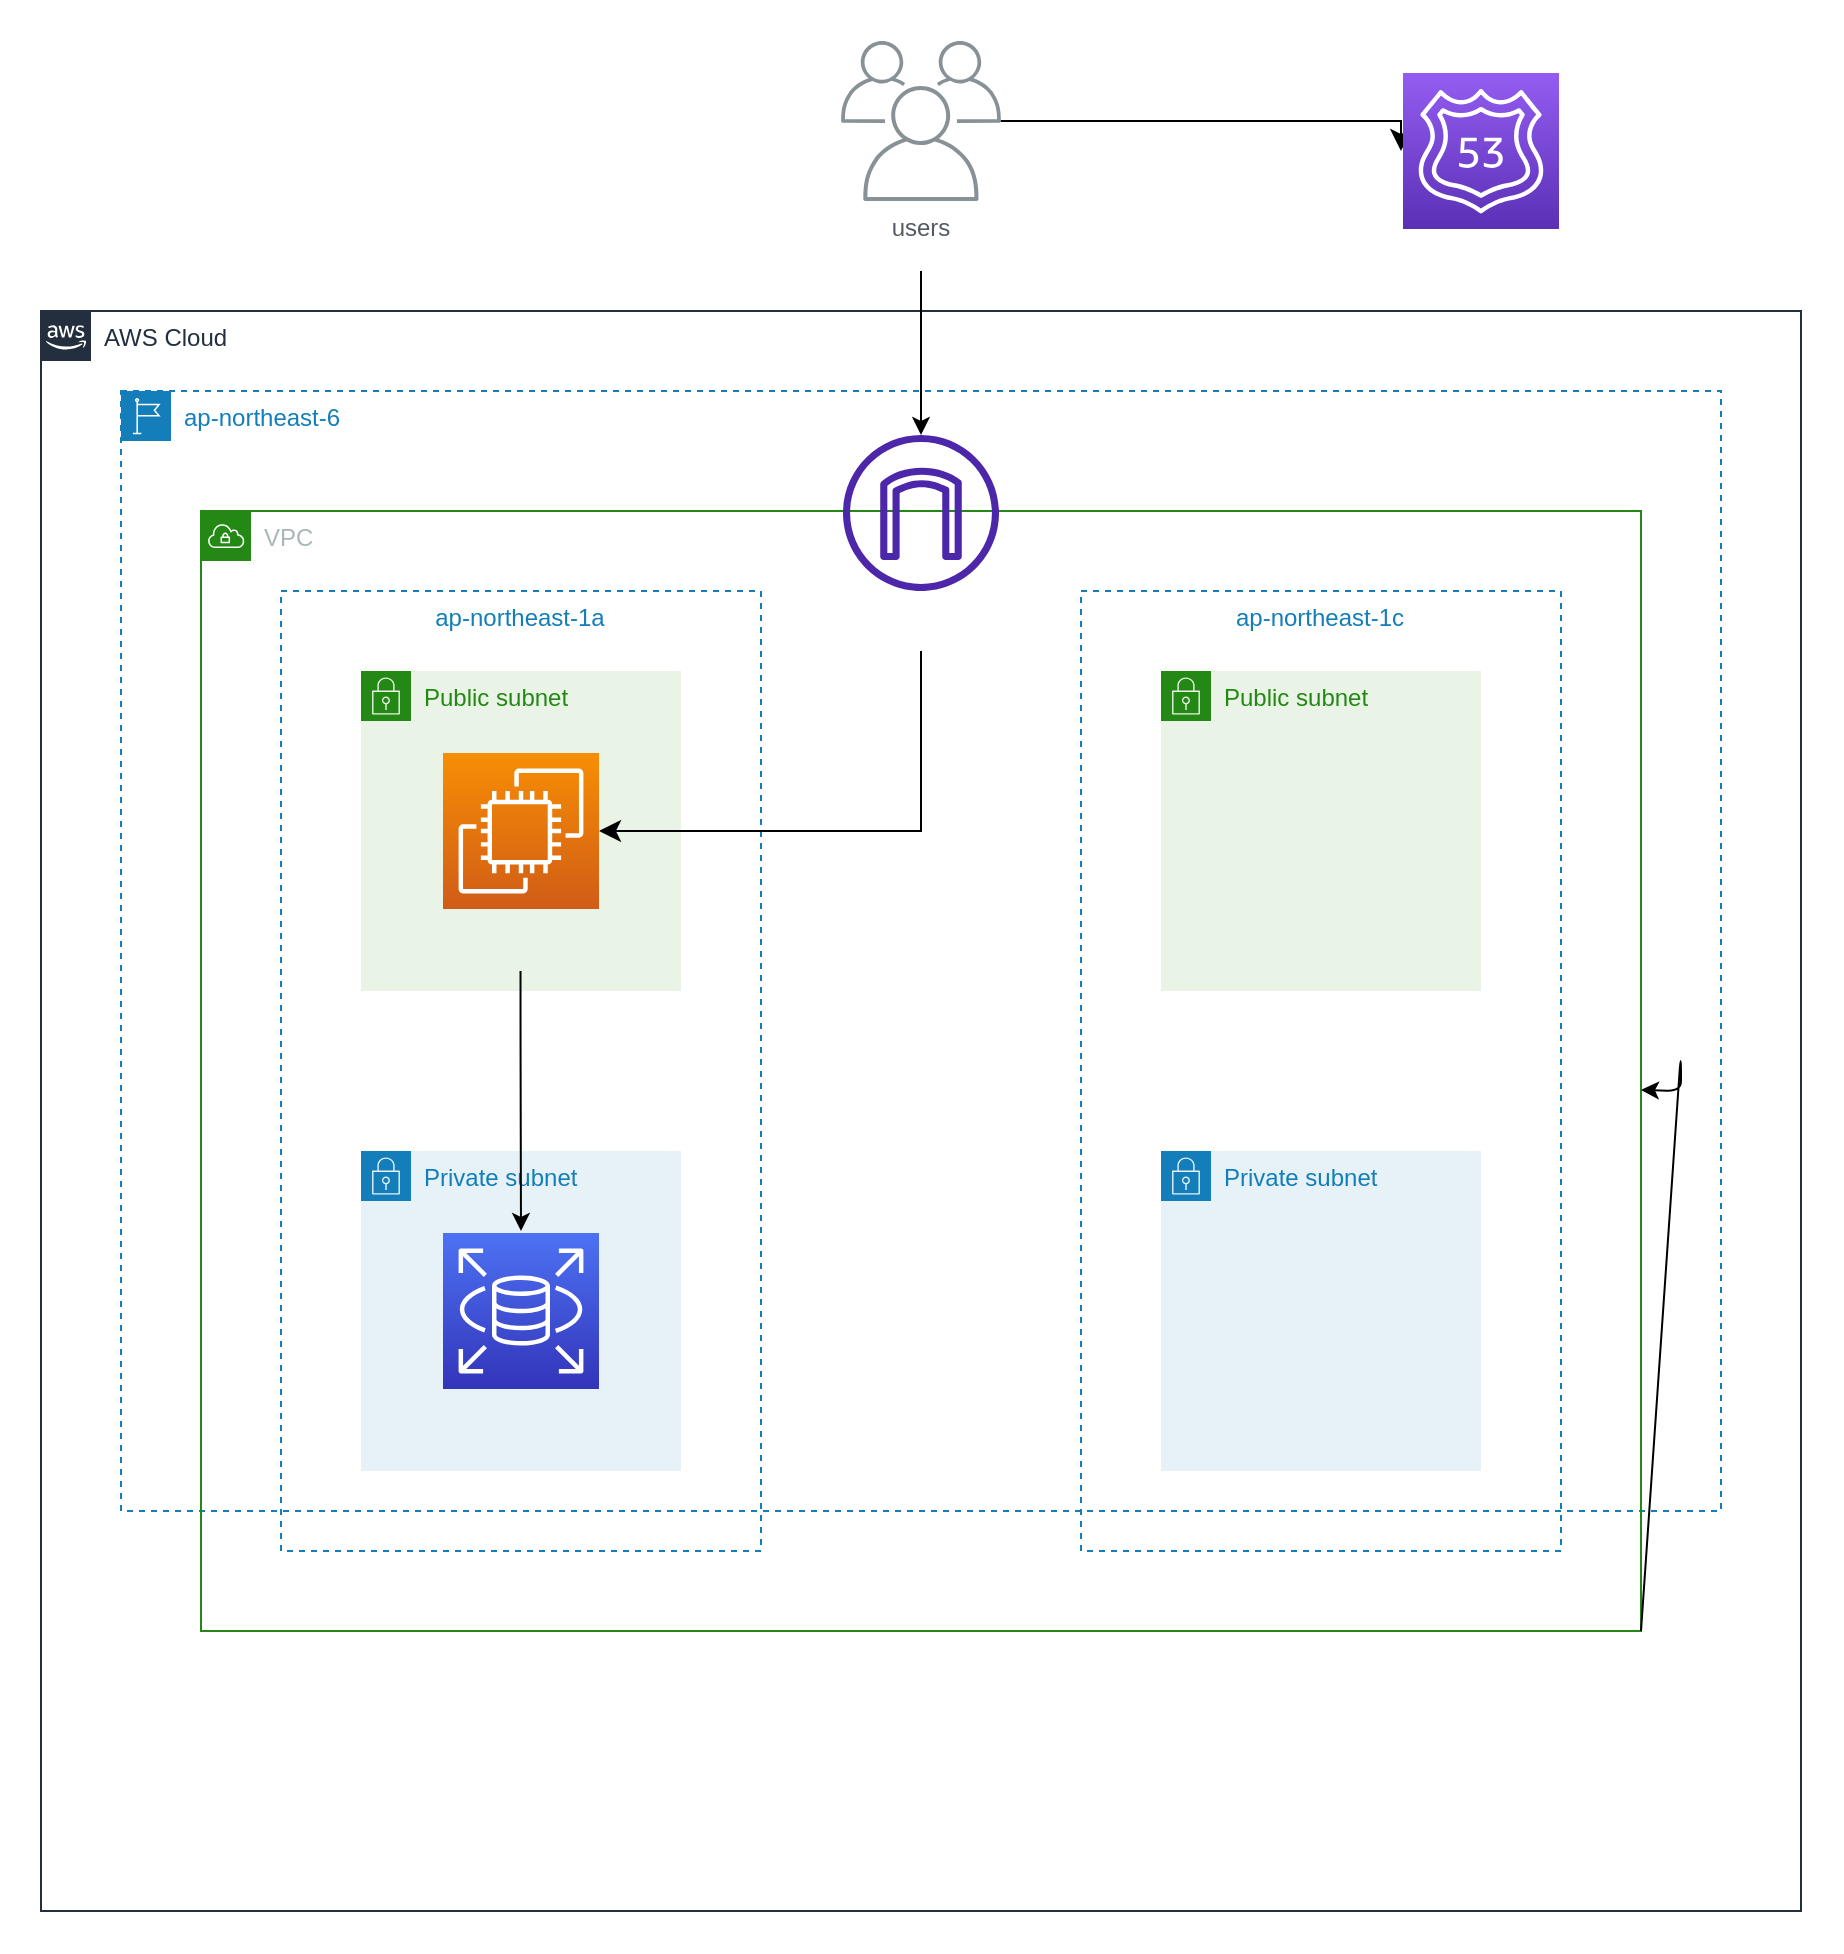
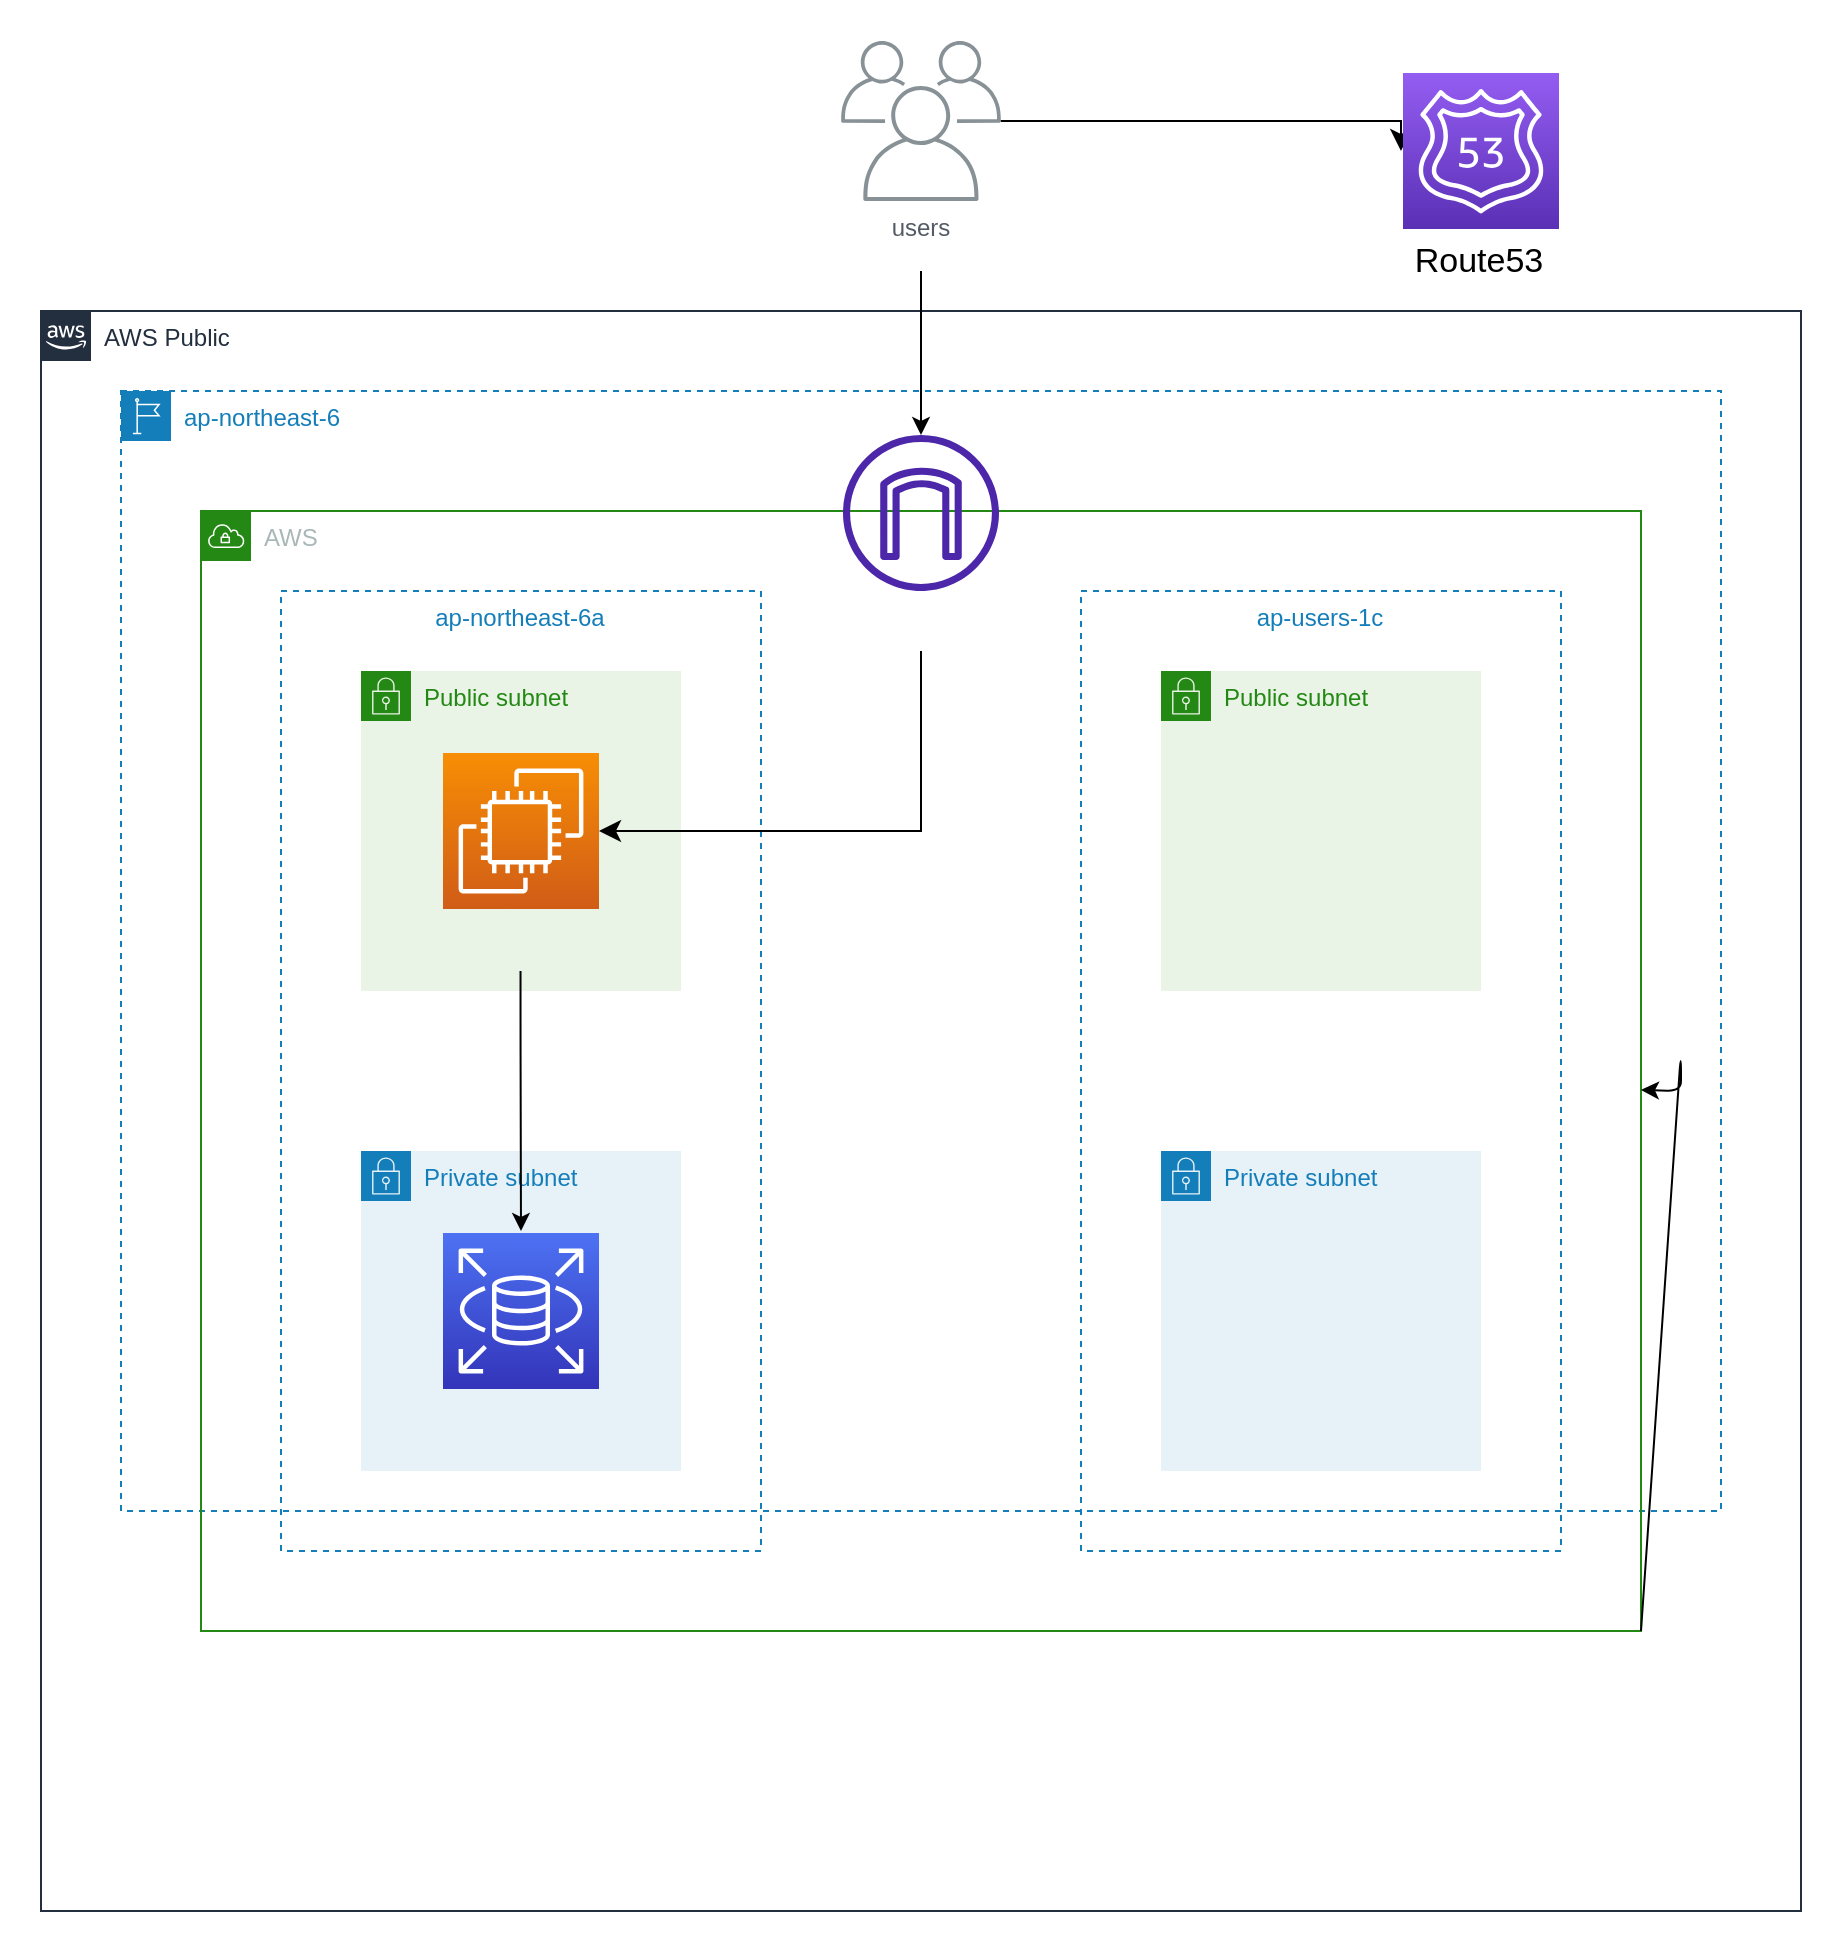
none -> (1479, 262)
(159, 339) -> (163, 339)
(285, 539) -> (285, 539)
(520, 618) -> (520, 618)
(1320, 618) -> (1320, 618)
